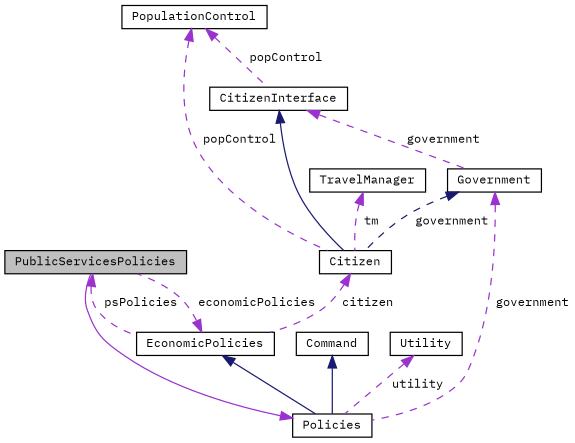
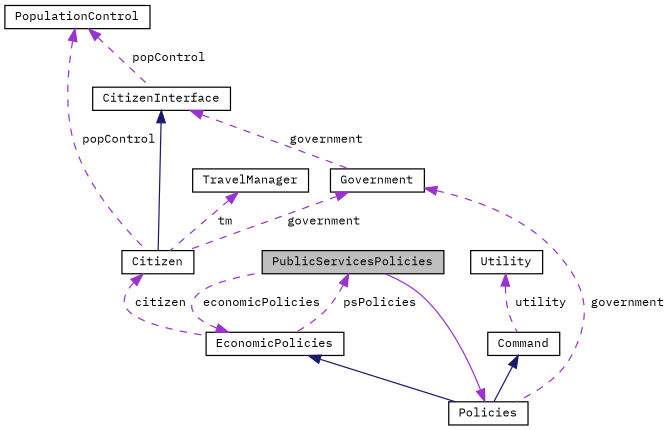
(402, 218) -> (262, 223)
(374, 389) -> (508, 310)
